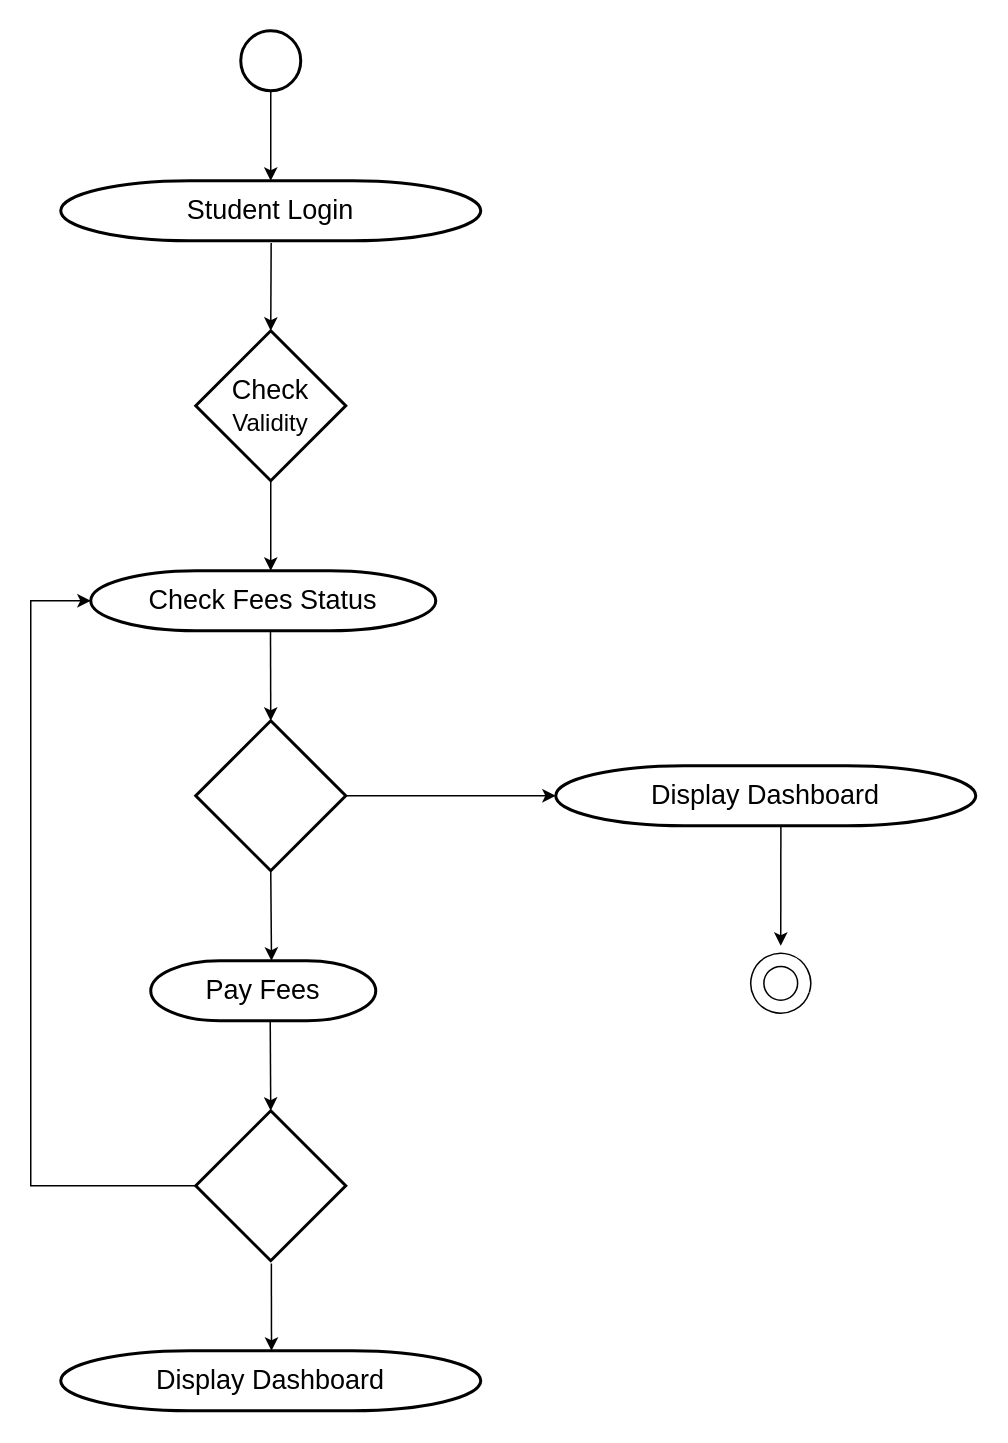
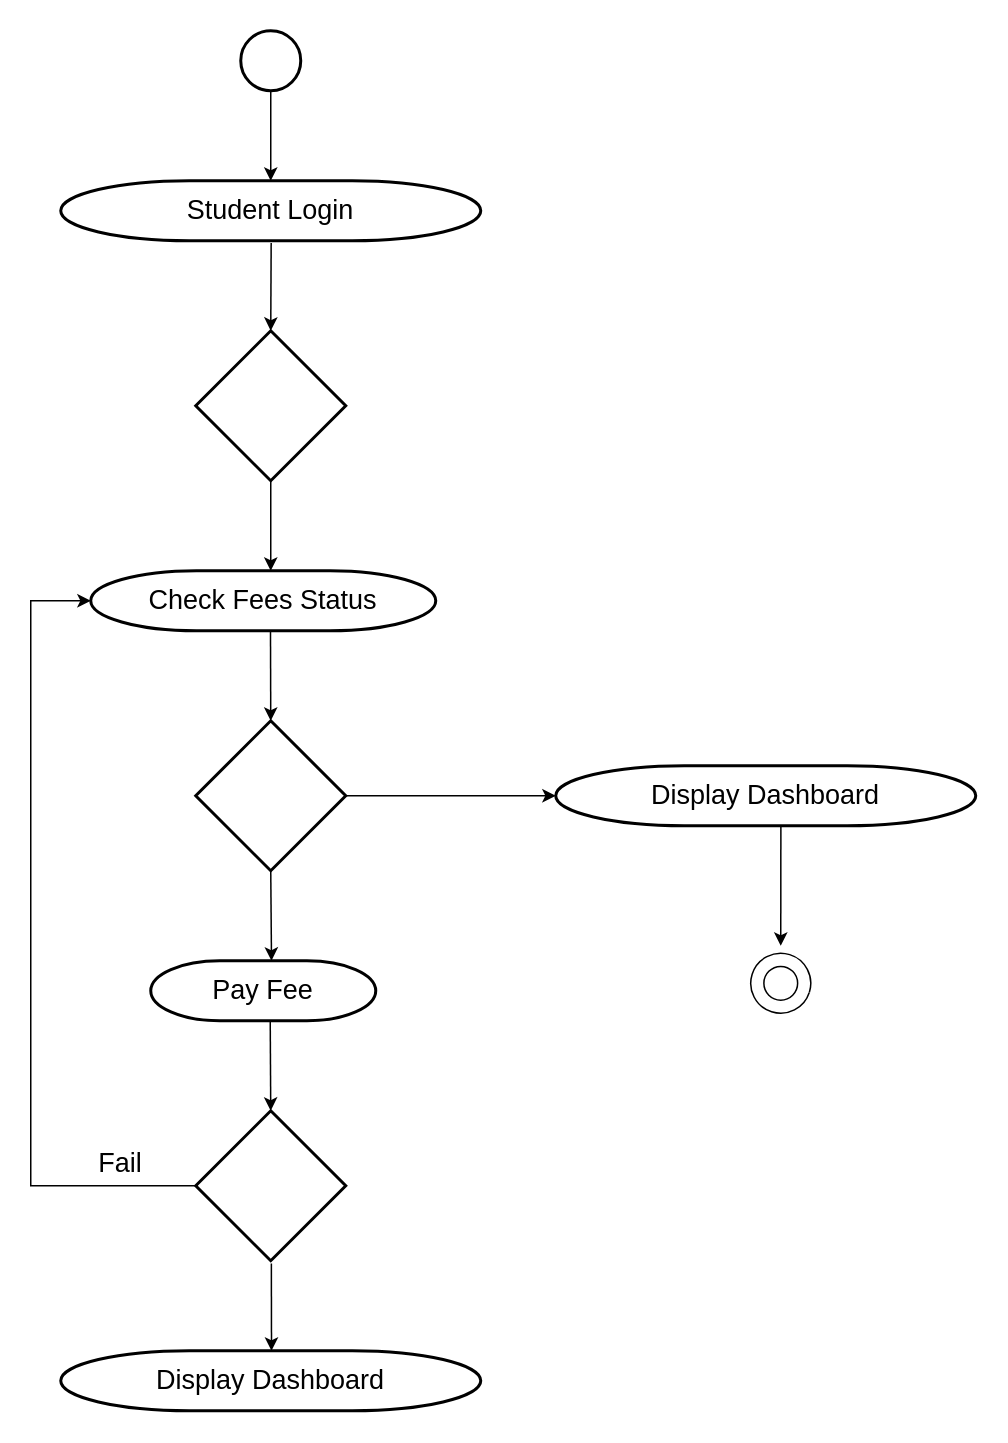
(271, 406) -> none
(263, 991) -> (263, 991)
none -> (121, 1163)
